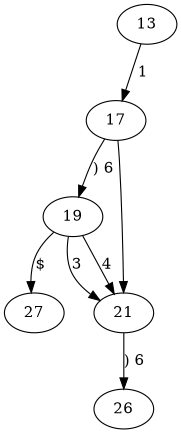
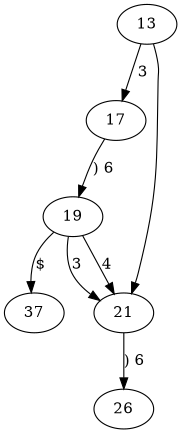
(143, 72) -> (143, 72)
(122, 211) -> (156, 164)
(34, 313) -> (34, 313)
